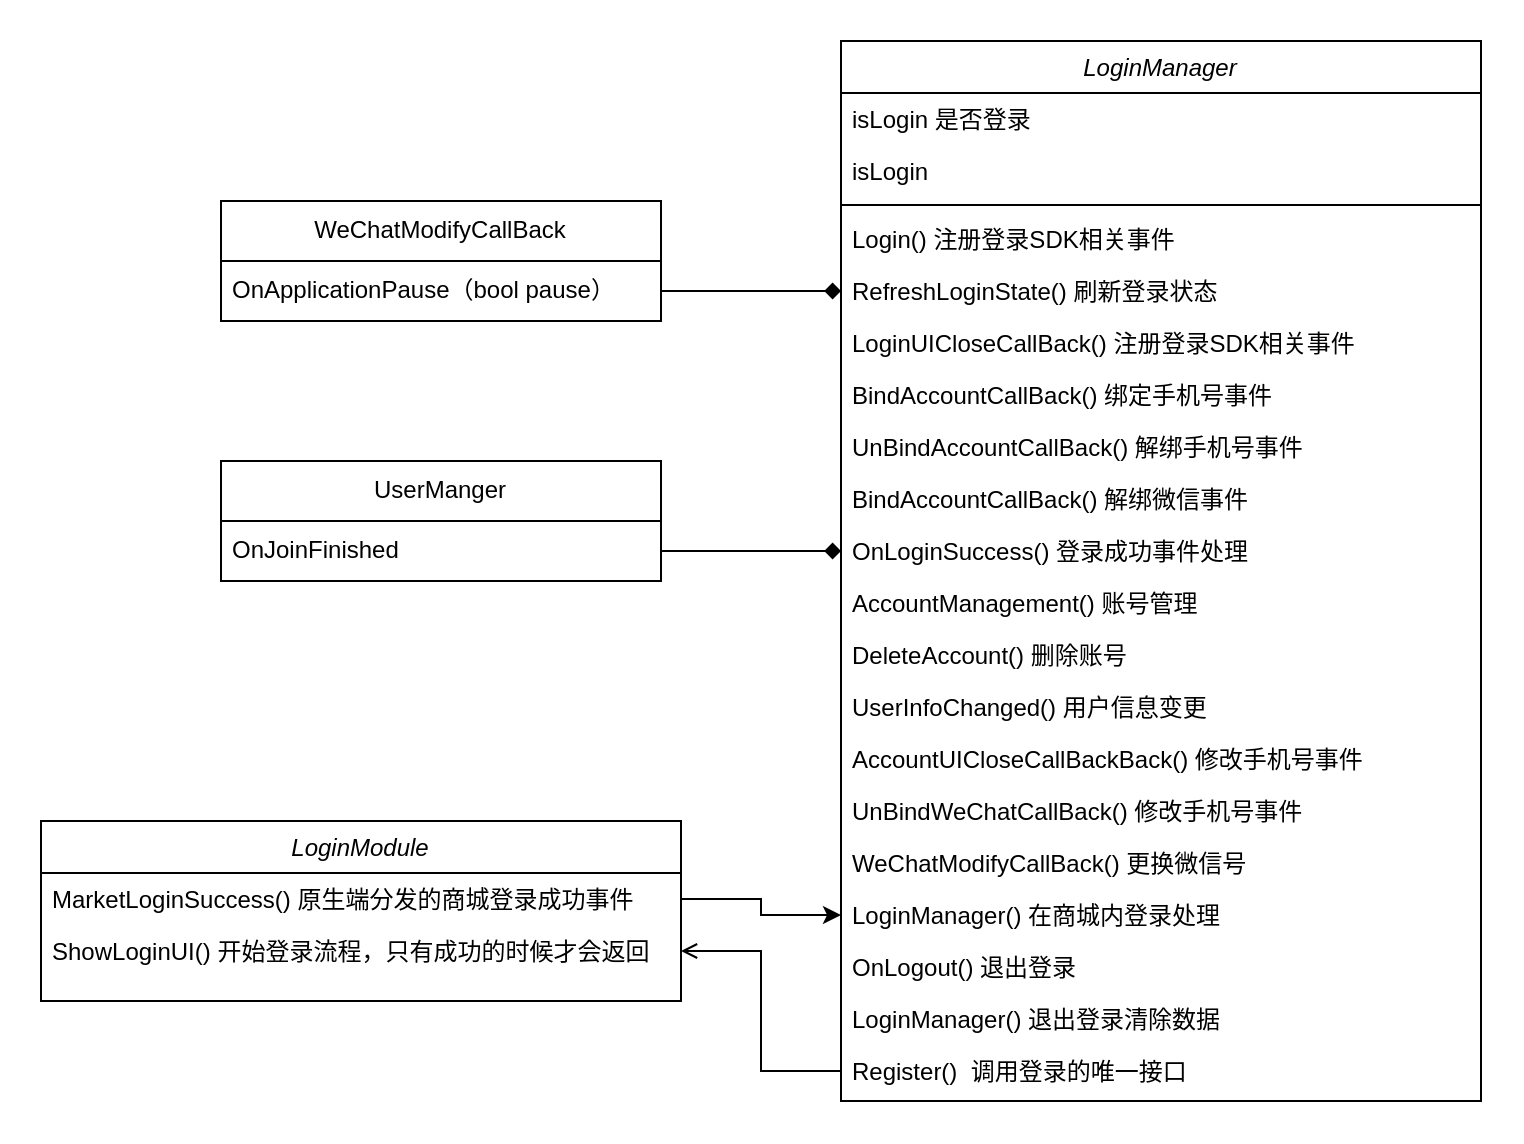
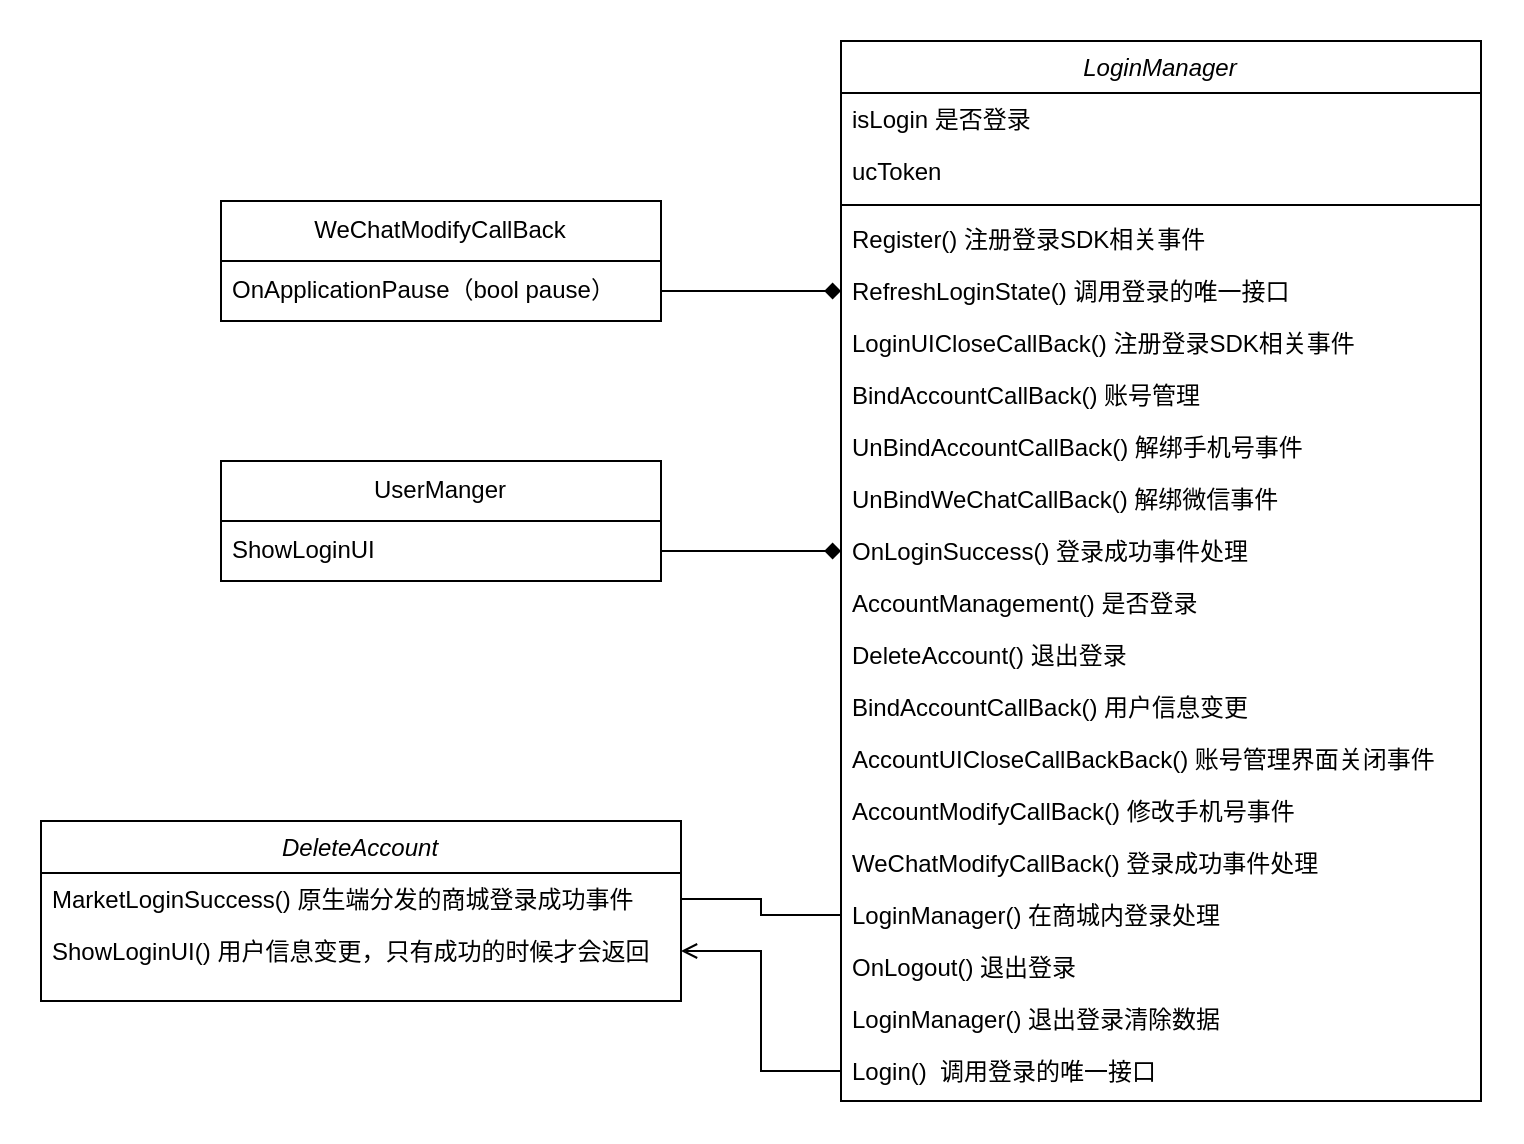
(893, 172) -> (899, 172)
(1016, 240) -> (1036, 240)
(1052, 292) -> (1088, 292)
(1074, 396) -> (1038, 396)
(1062, 500) -> (1069, 500)
(318, 551) -> (304, 551)
(1031, 604) -> (1031, 604)
(1001, 656) -> (1001, 656)
(1042, 708) -> (1059, 708)
(1122, 760) -> (1158, 760)
(1081, 812) -> (1088, 812)
(360, 848) -> (360, 848)
(1057, 864) -> (1093, 864)
(826, 915) -> (831, 915)
(356, 952) -> (356, 952)
(1034, 1072) -> (1014, 1072)
